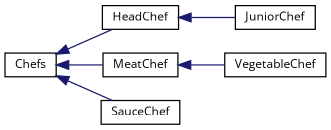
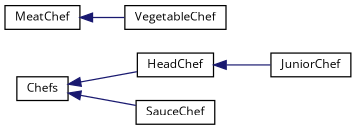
(86, 65) -> none
